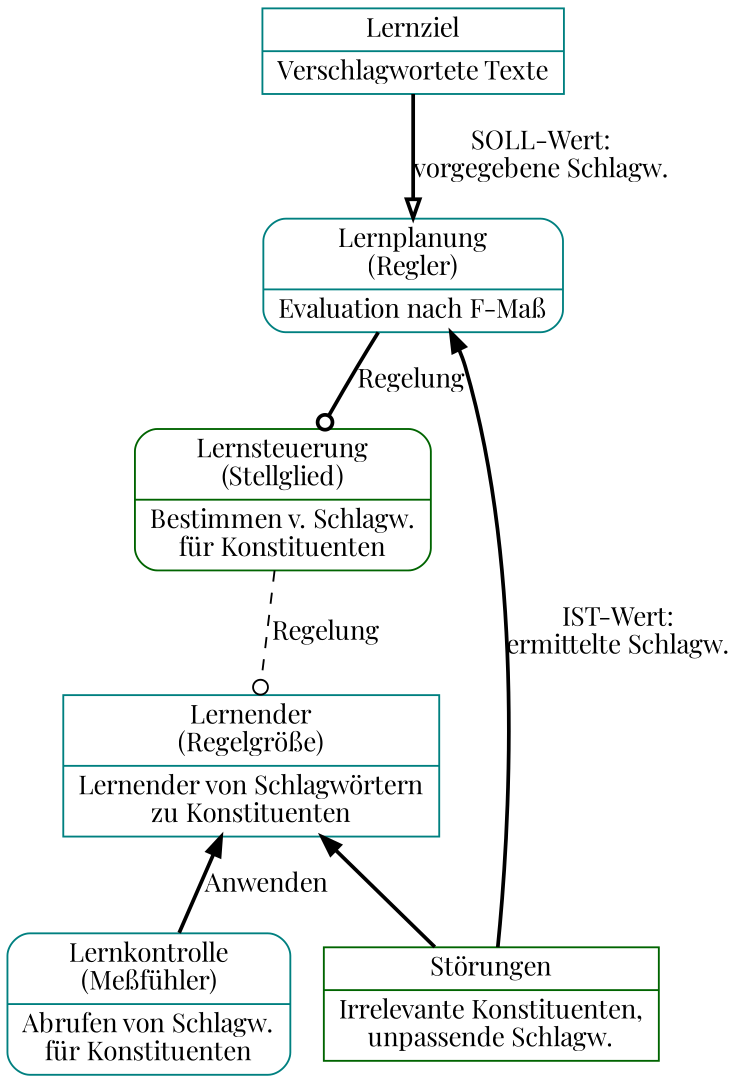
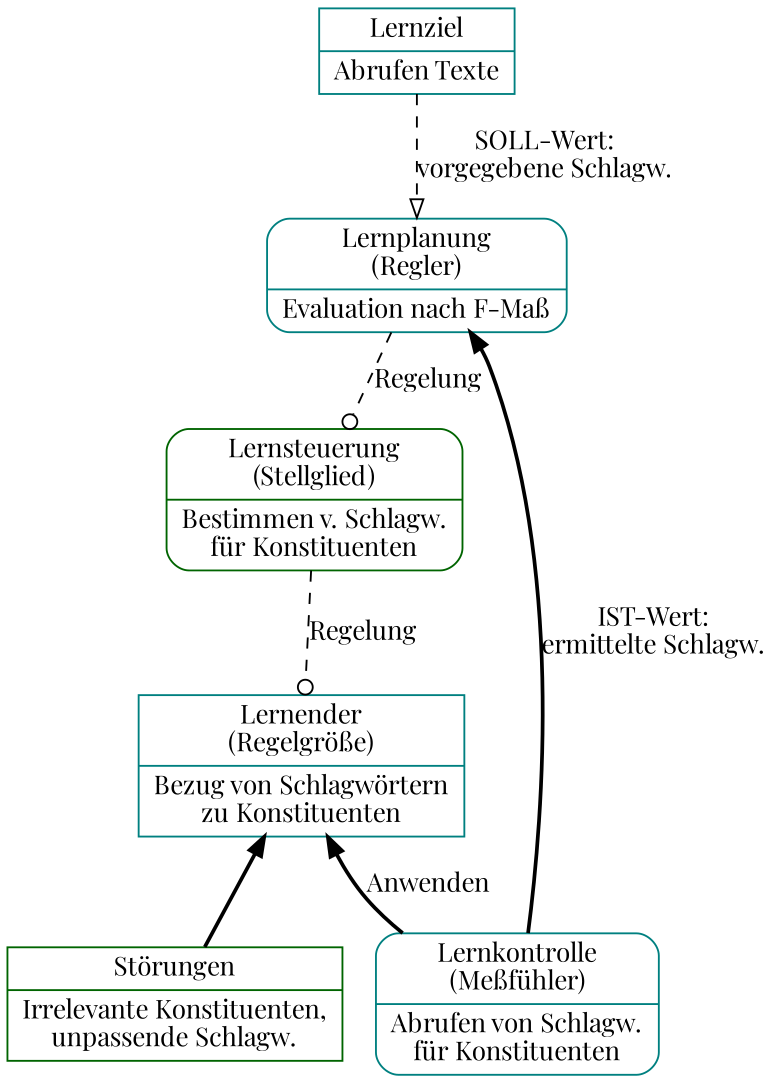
(413, 72) -> (417, 72)
(413, 147) -> (417, 147)
(353, 374) -> (372, 373)
(507, 646) -> (540, 637)
(251, 786) -> (302, 786)
